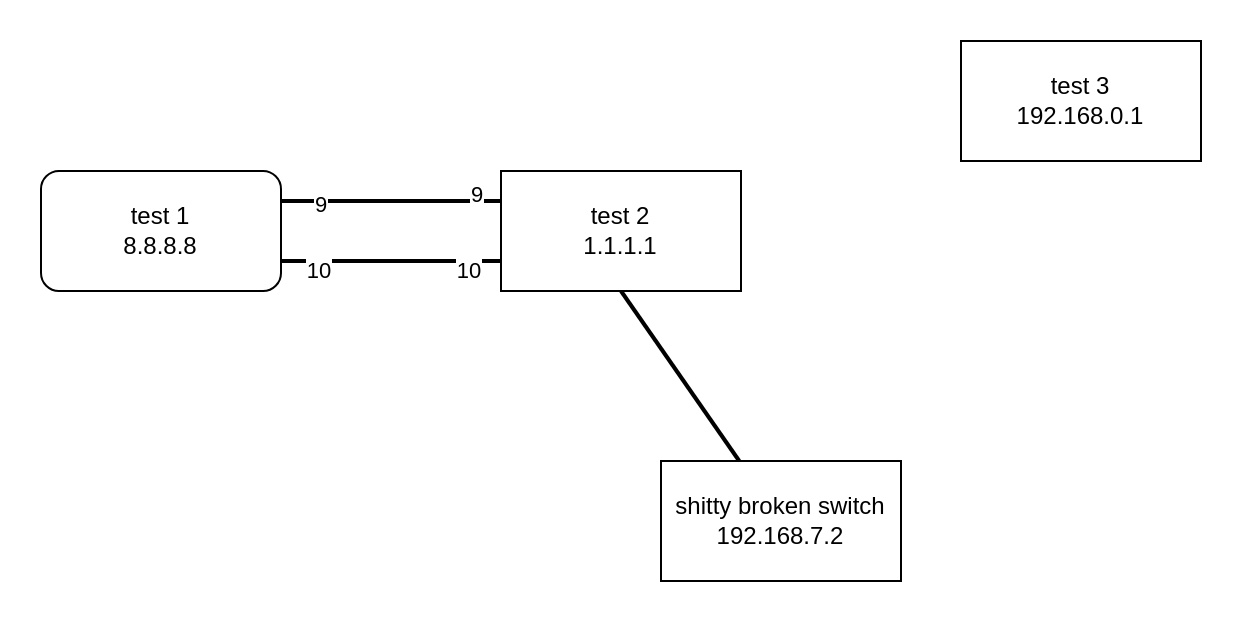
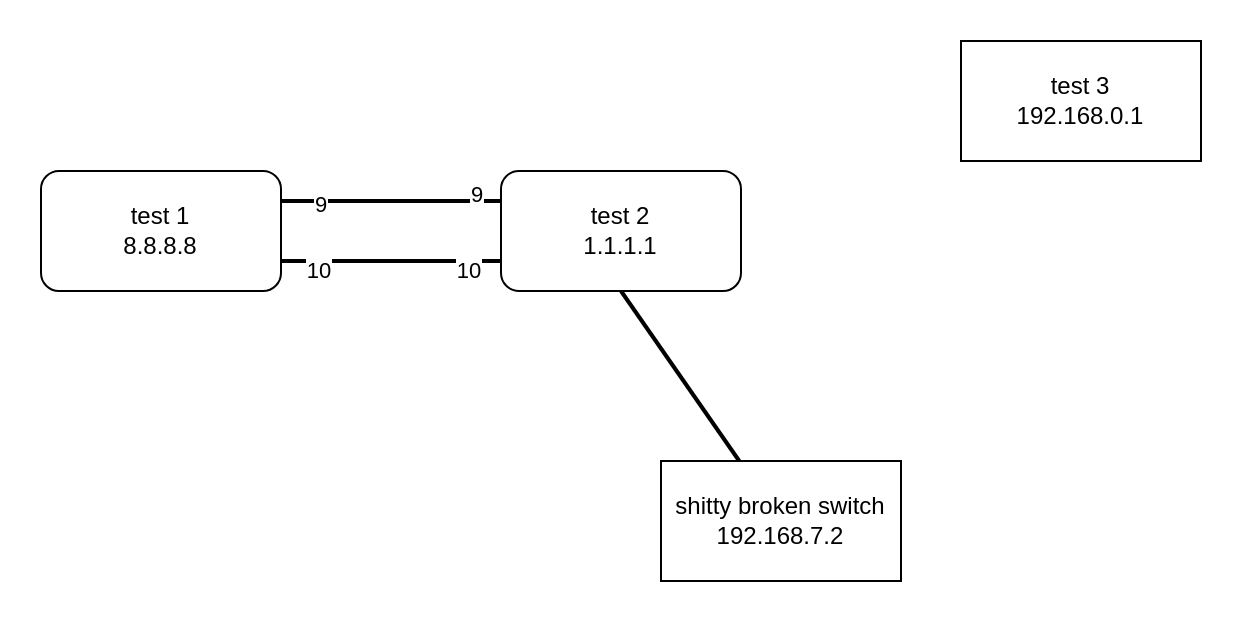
(621, 231) -> (621, 231)
